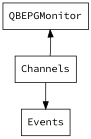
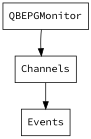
(51, 47) -> (41, 39)
